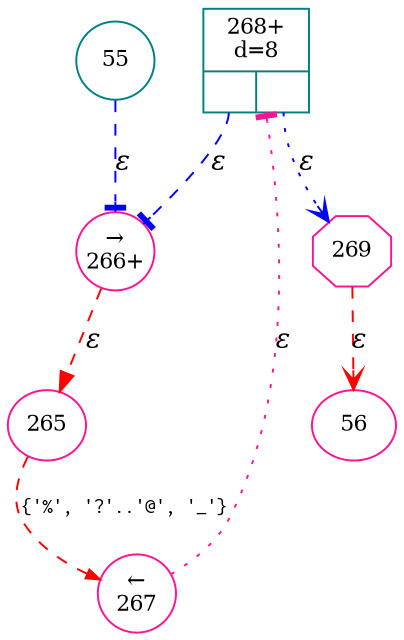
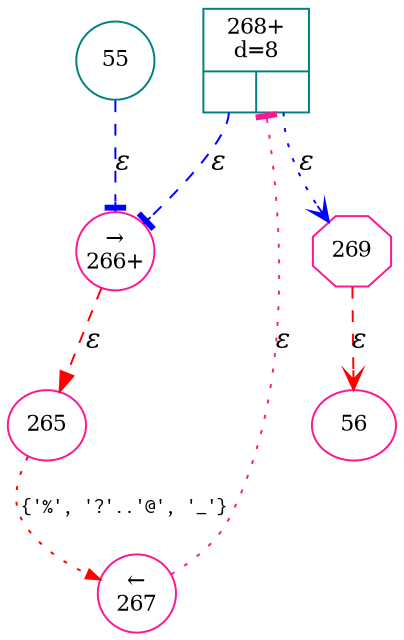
(27, 528) -> (27, 528)
